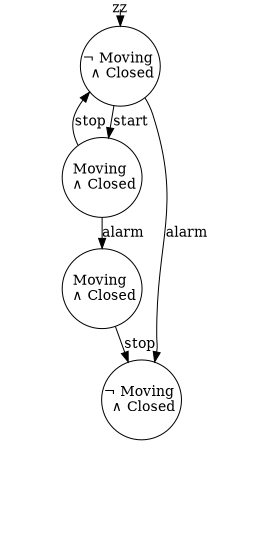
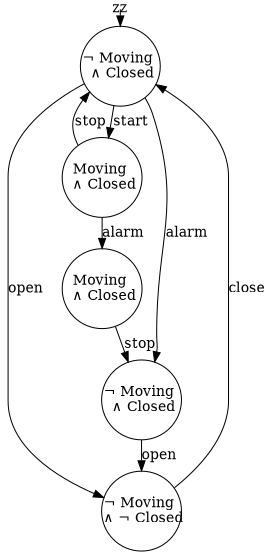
none -> (142, 511)
